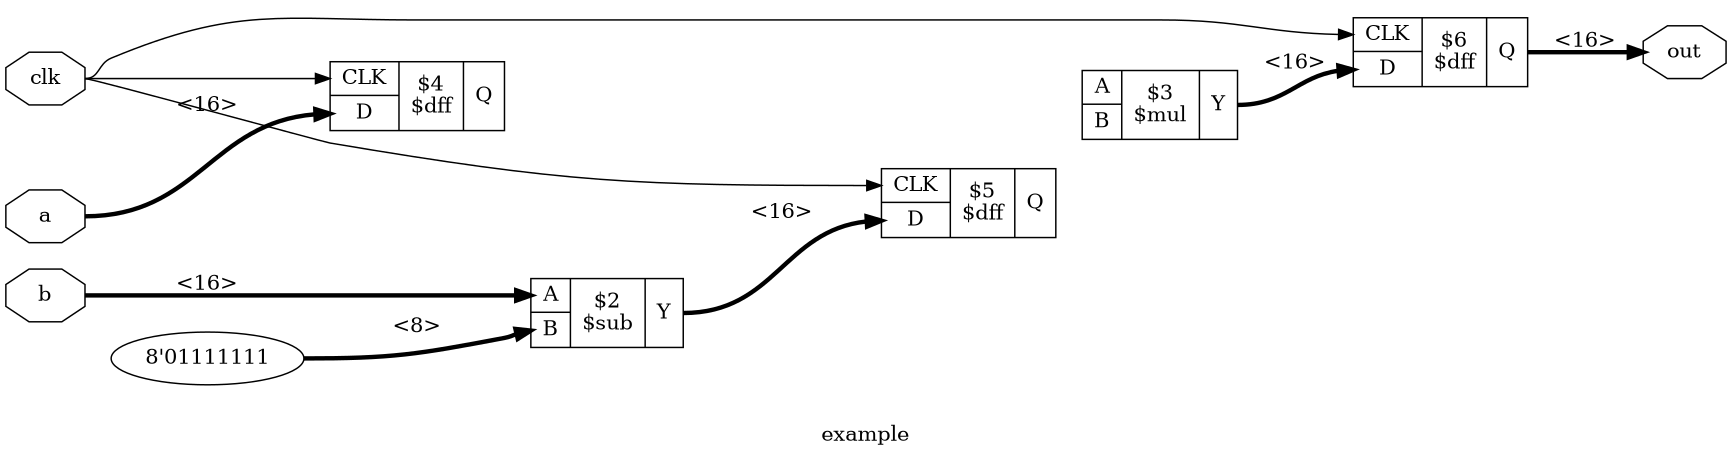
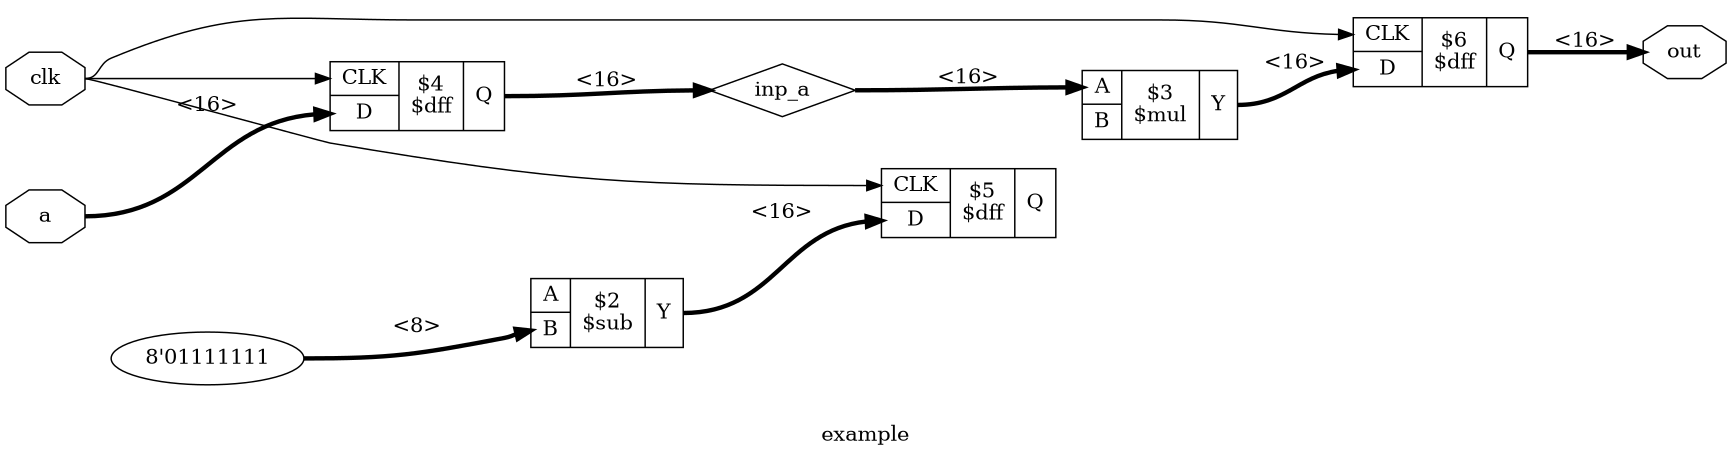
none -> (782, 90)
(45, 295) -> none
